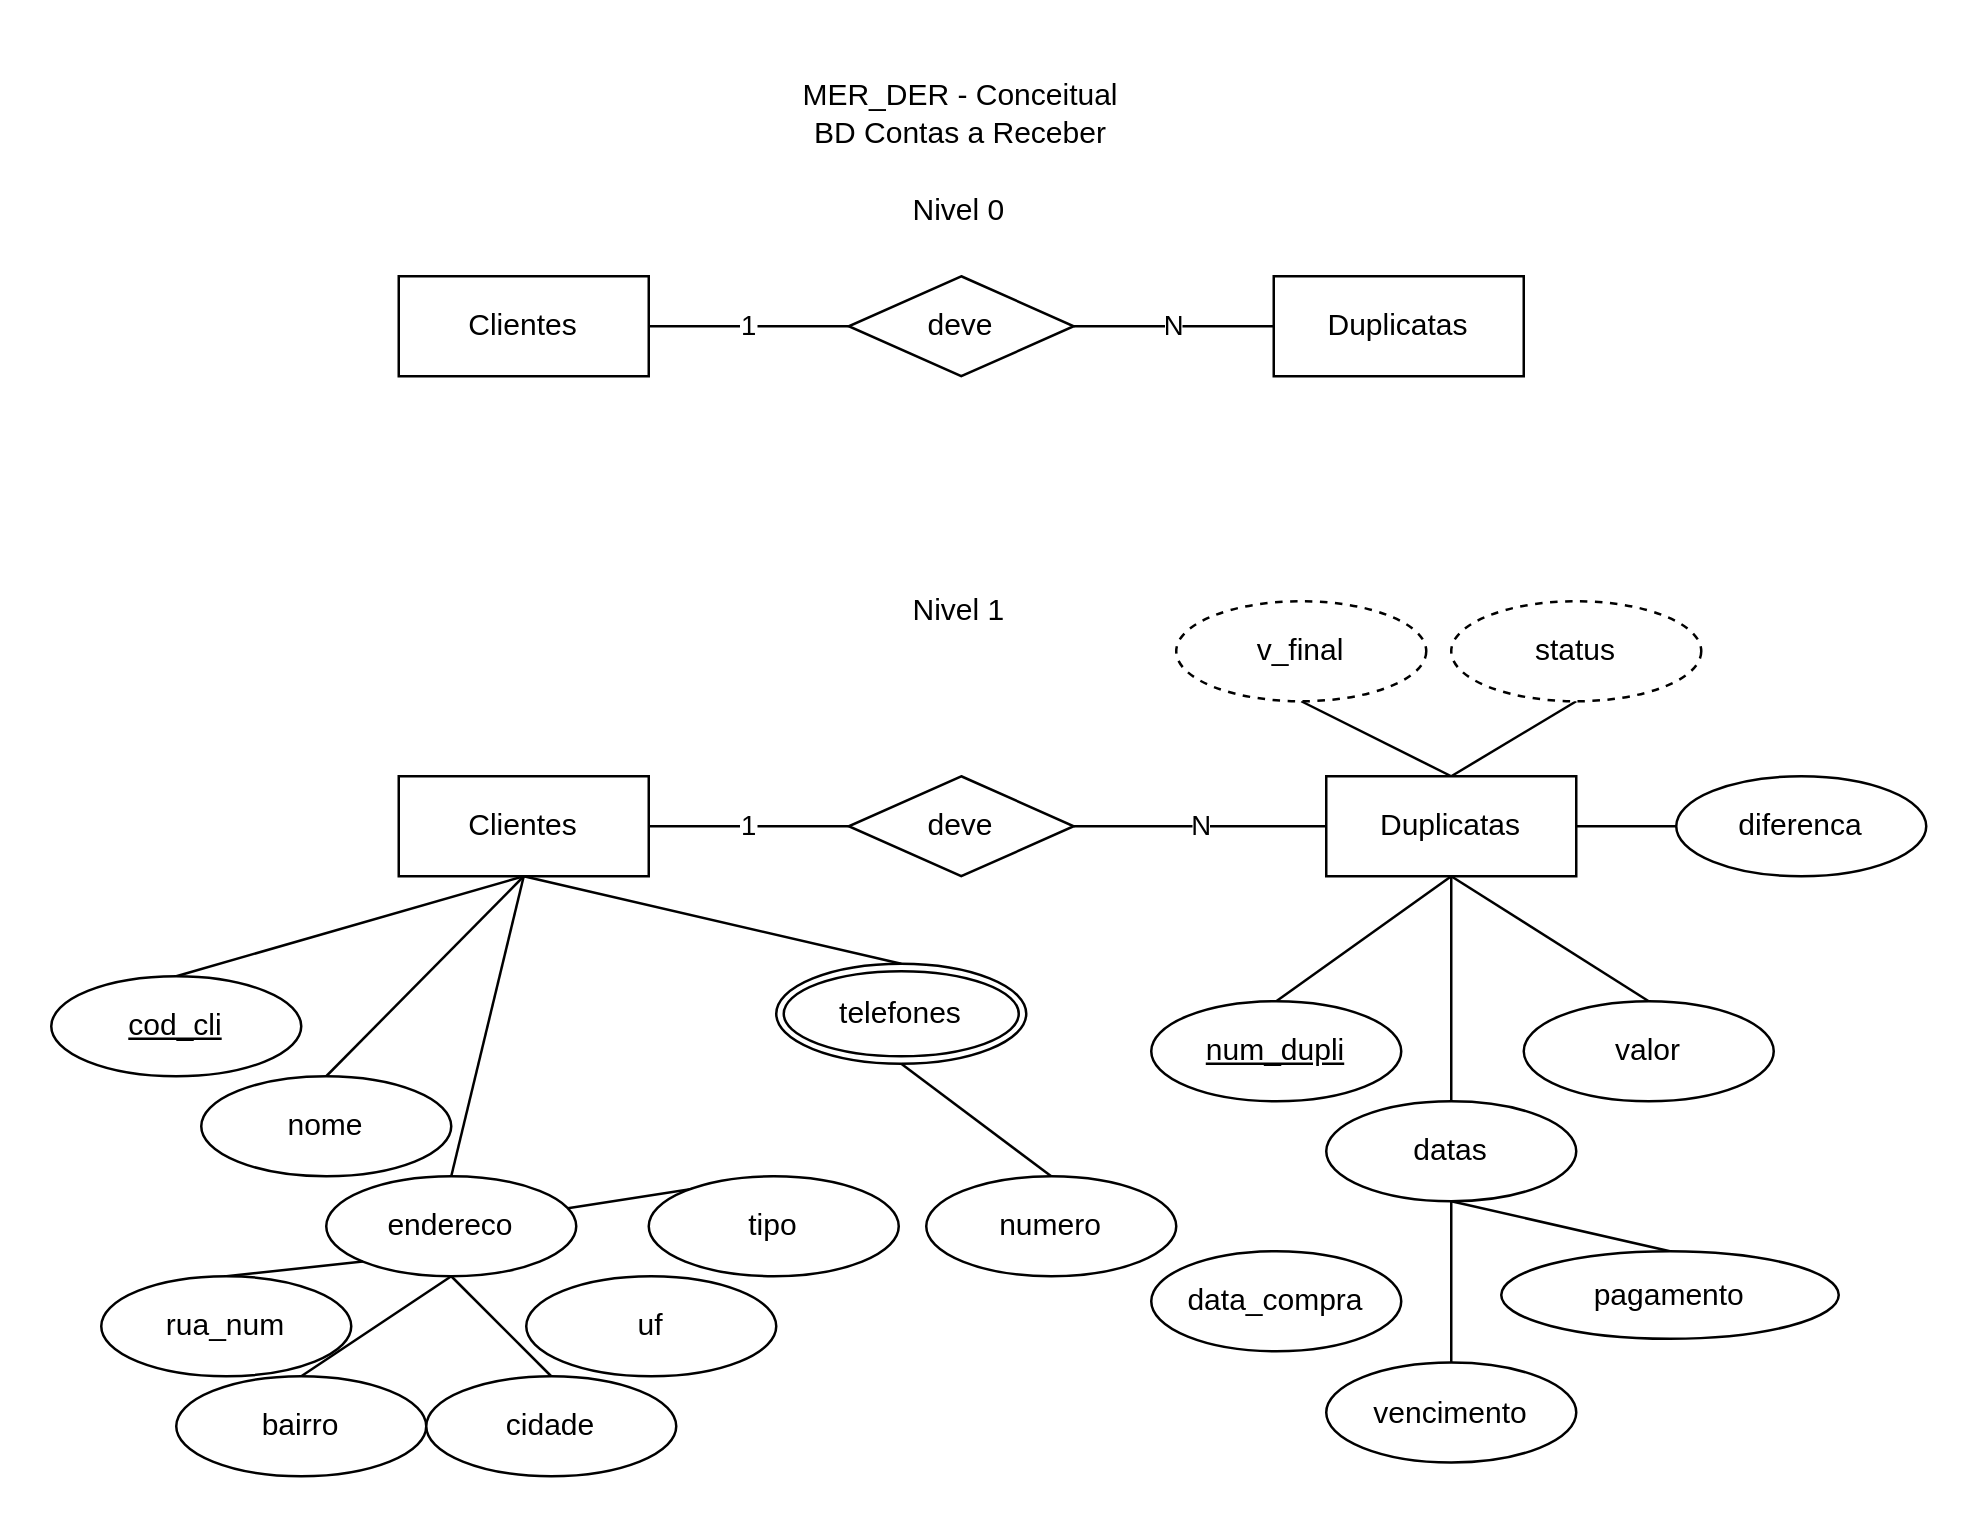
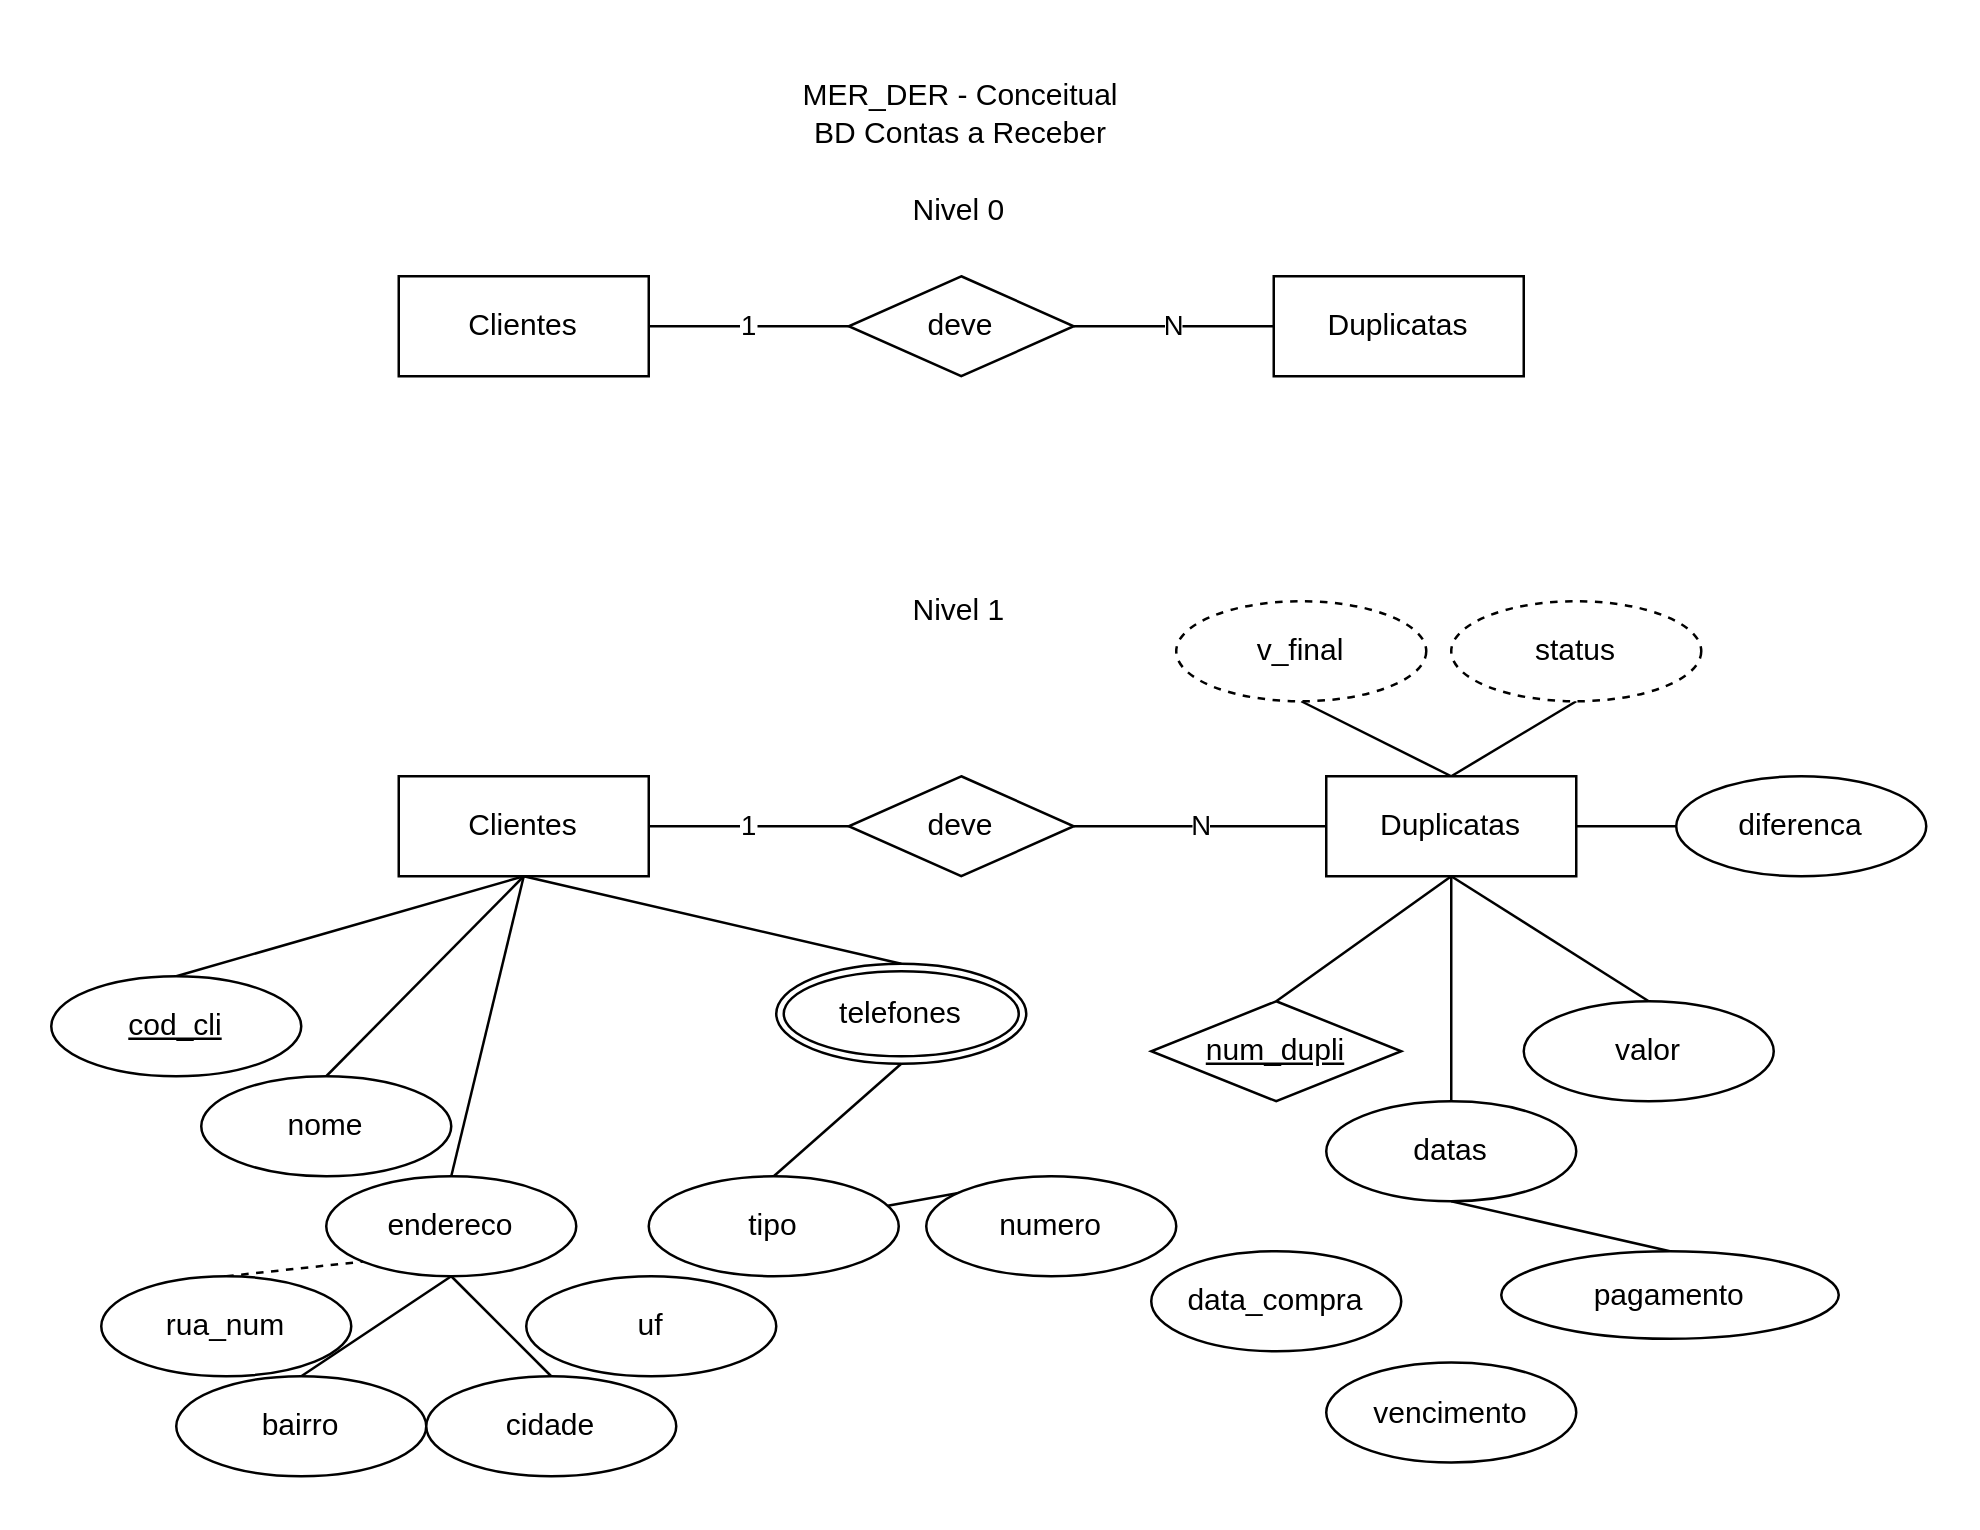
(1276, 1051) -> (1276, 1051)
(977, 1120) -> (922, 1200)
(628, 1199) -> (836, 1121)
(297, 1269) -> (297, 1269)
(1451, 1284) -> none
